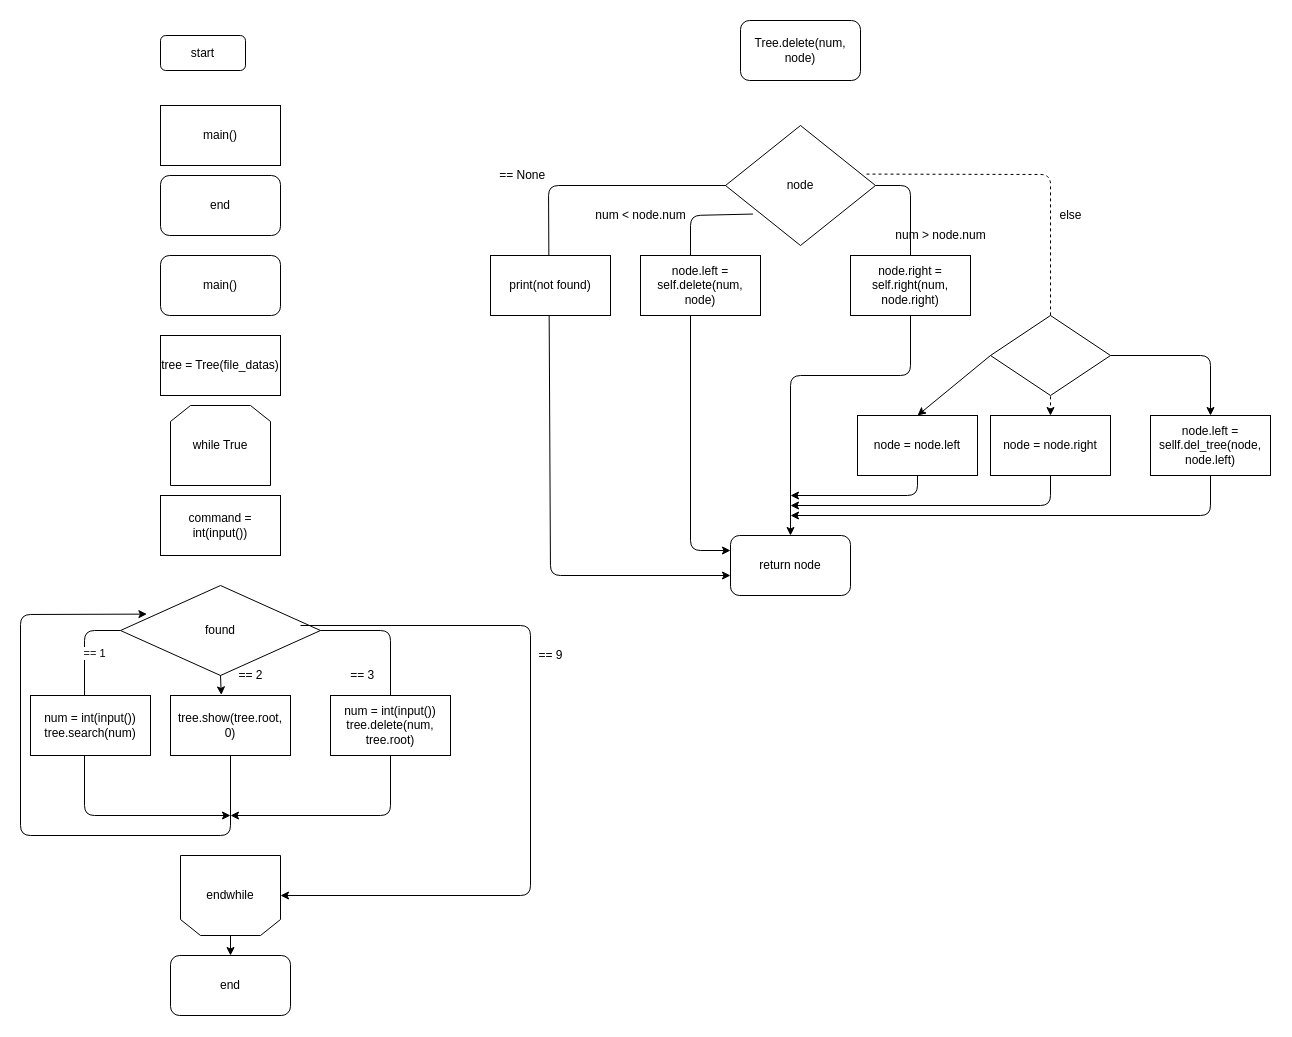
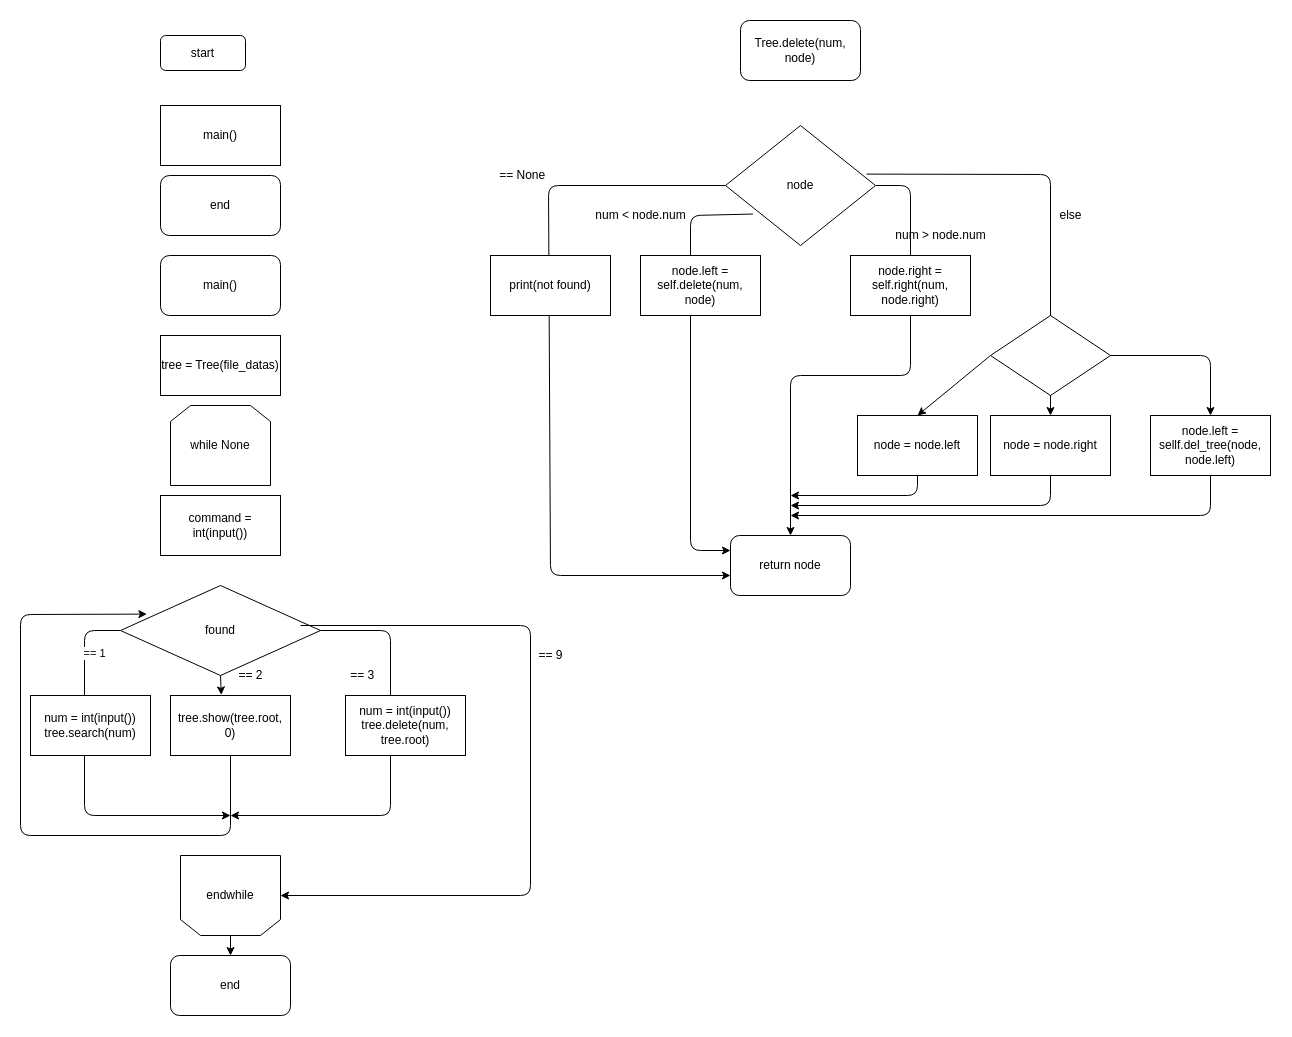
(1023, 174) -> (1023, 174)
(221, 446) -> (221, 446)
(391, 726) -> (406, 726)
